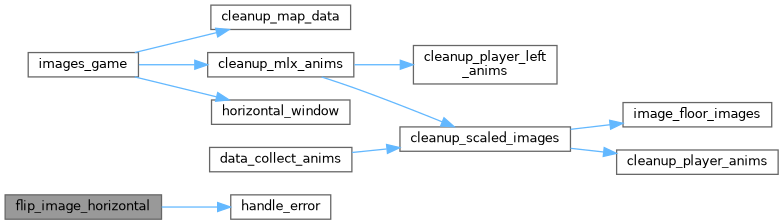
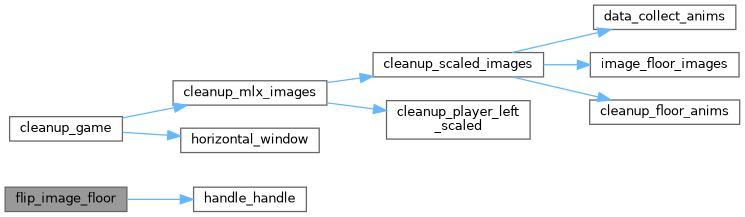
(281, 17) -> none
(83, 65) -> (66, 129)
(281, 65) -> (250, 93)
(485, 65) -> (458, 120)
(369, 151) -> (555, 43)
(697, 162) -> (665, 112)
(83, 207) -> (66, 199)
(281, 207) -> (250, 199)
